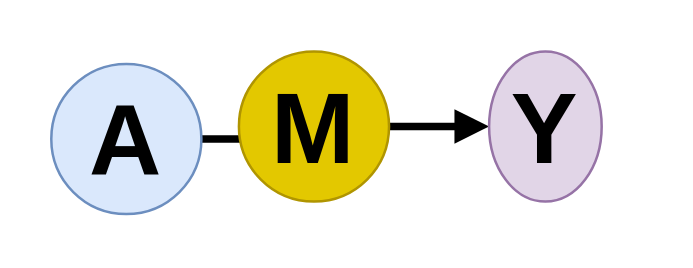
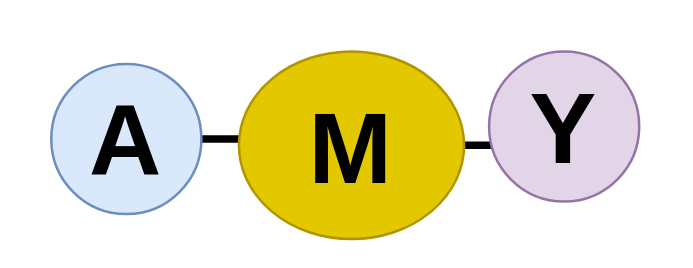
(314, 126) -> (351, 145)
(545, 126) -> (564, 126)
